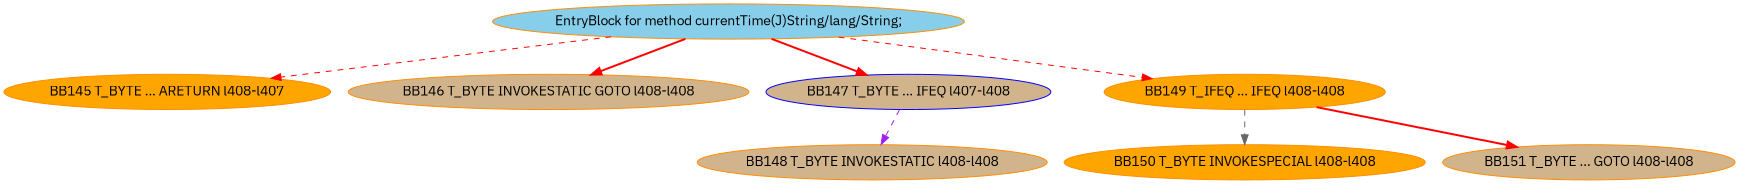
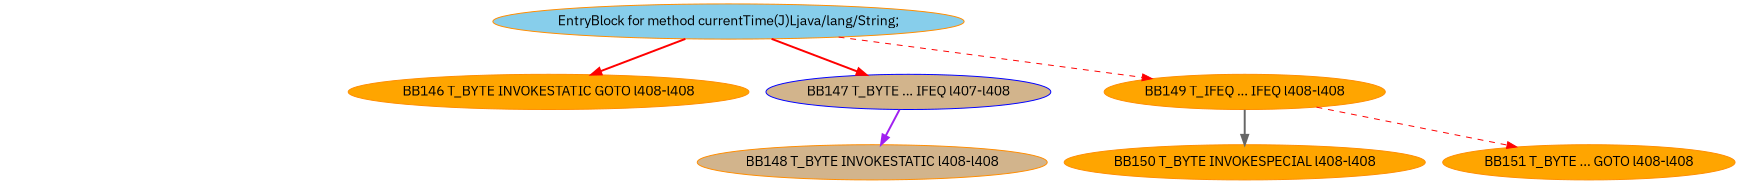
(728, 22) -> (728, 22)
(167, 92) -> none
(549, 92) -> (549, 92)
(1245, 122) -> (1245, 122)
(893, 123) -> (893, 123)
(1412, 126) -> (1412, 126)
(1589, 162) -> (1589, 162)
